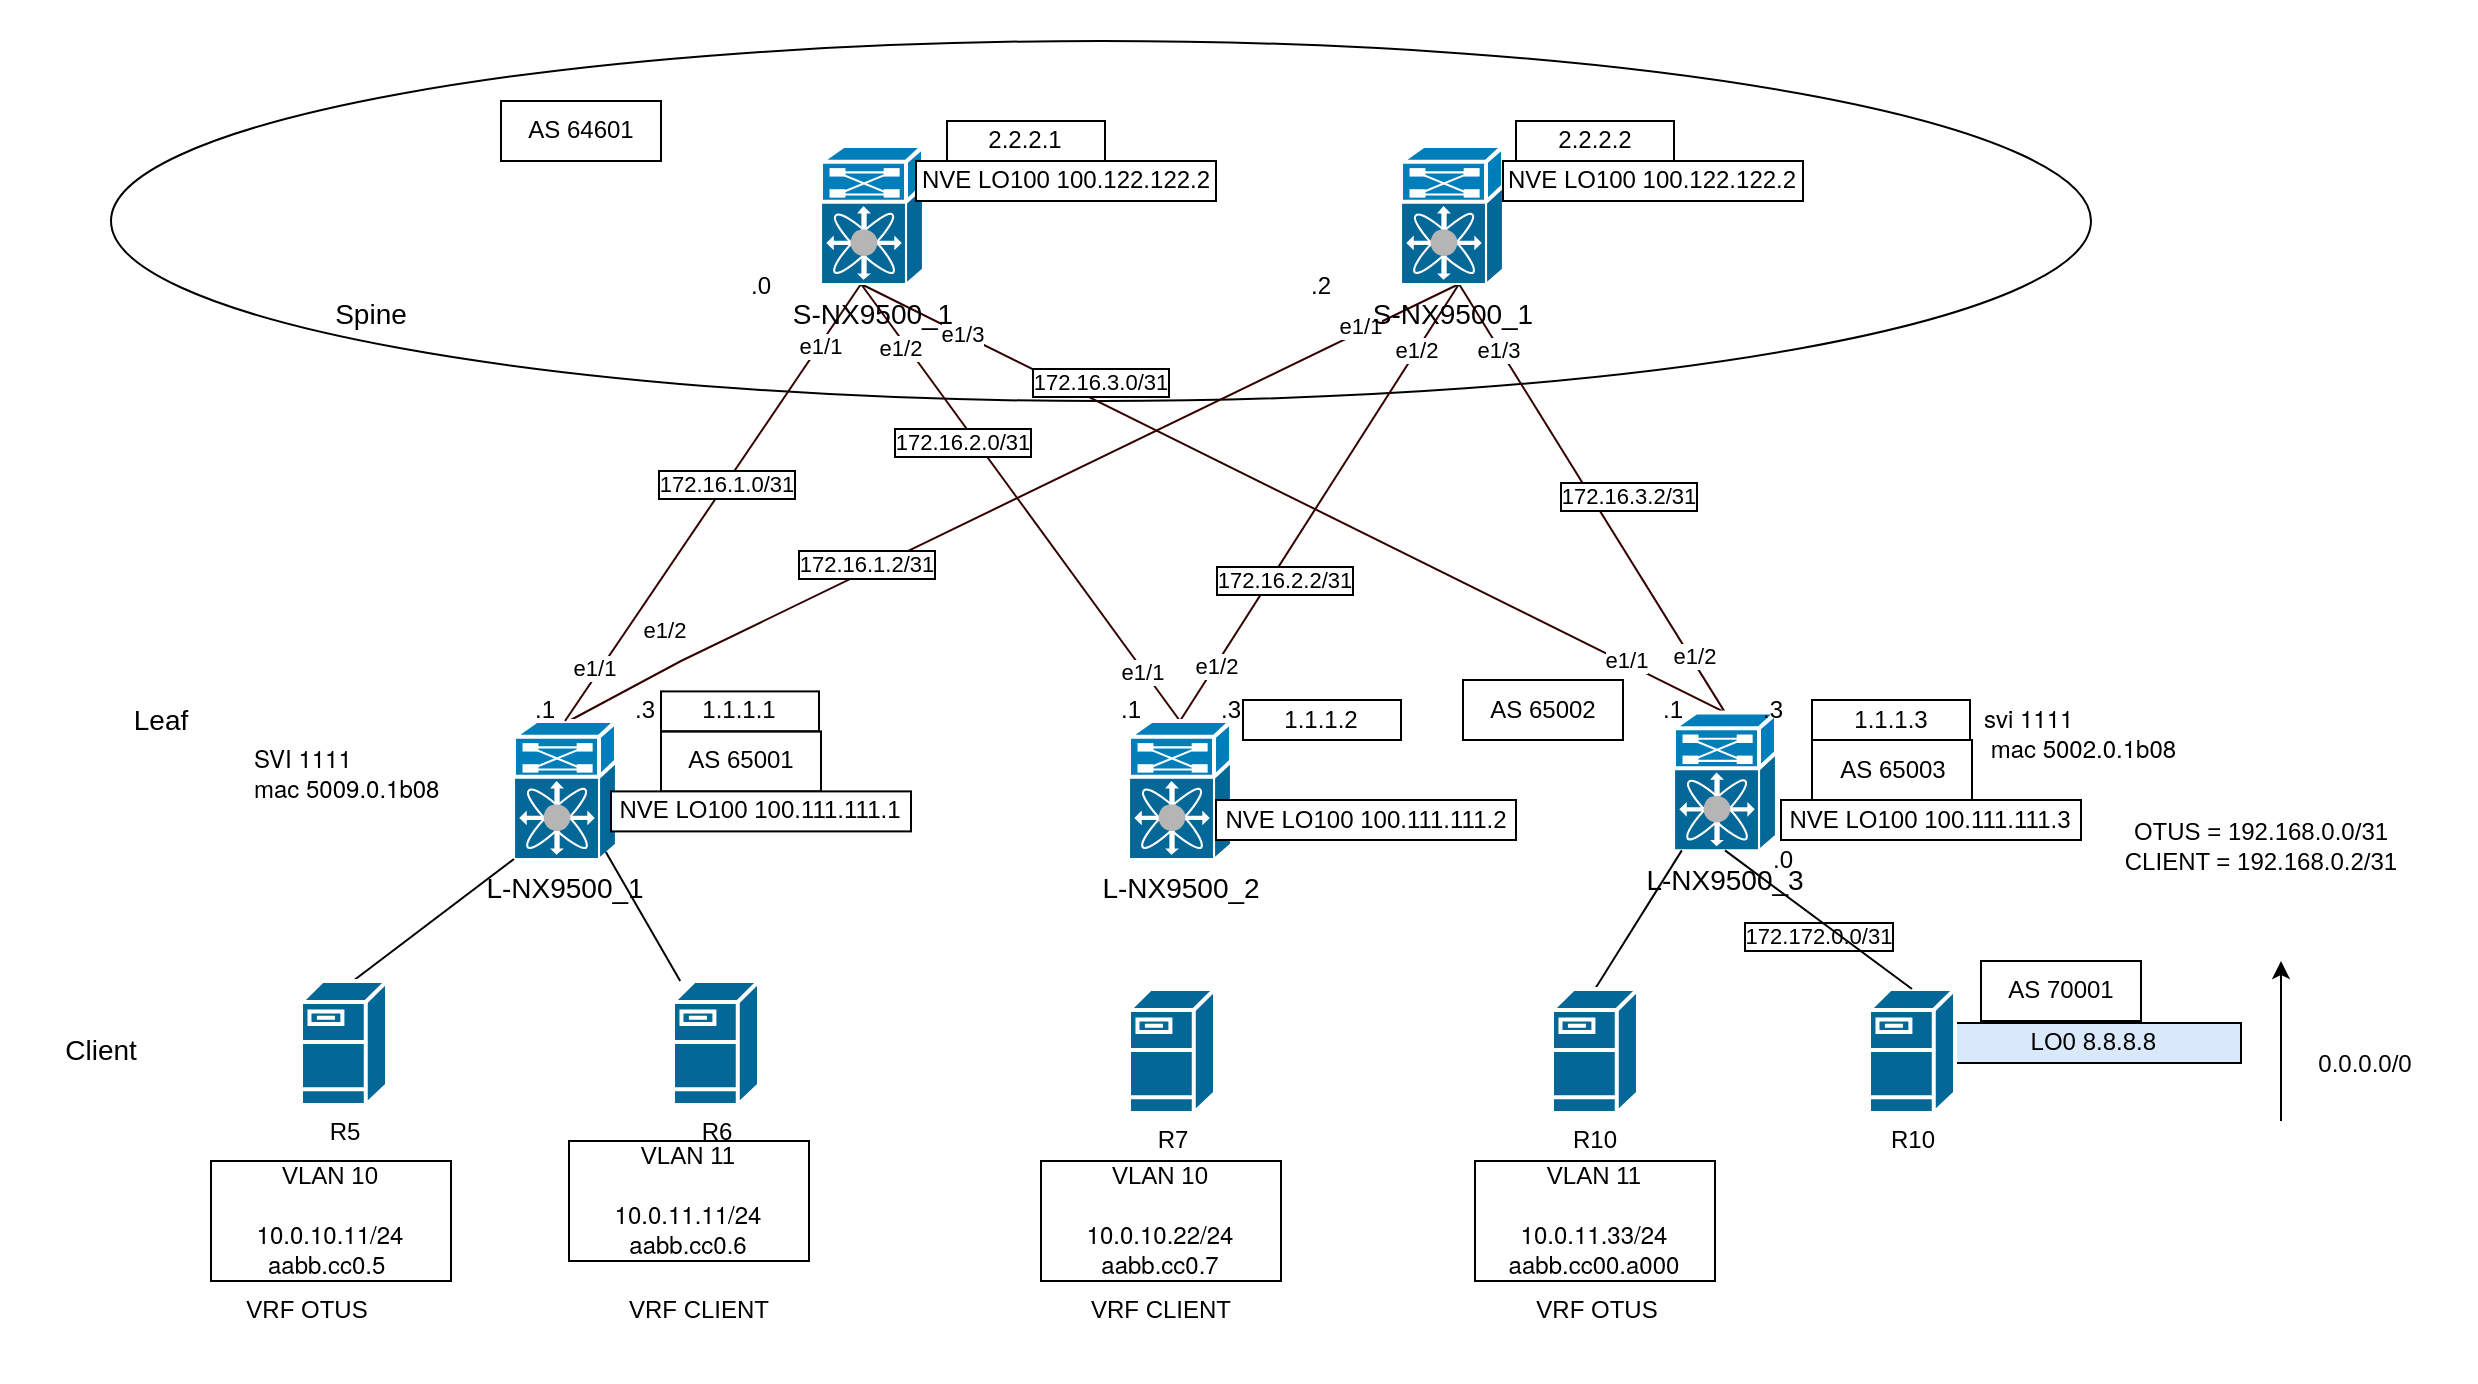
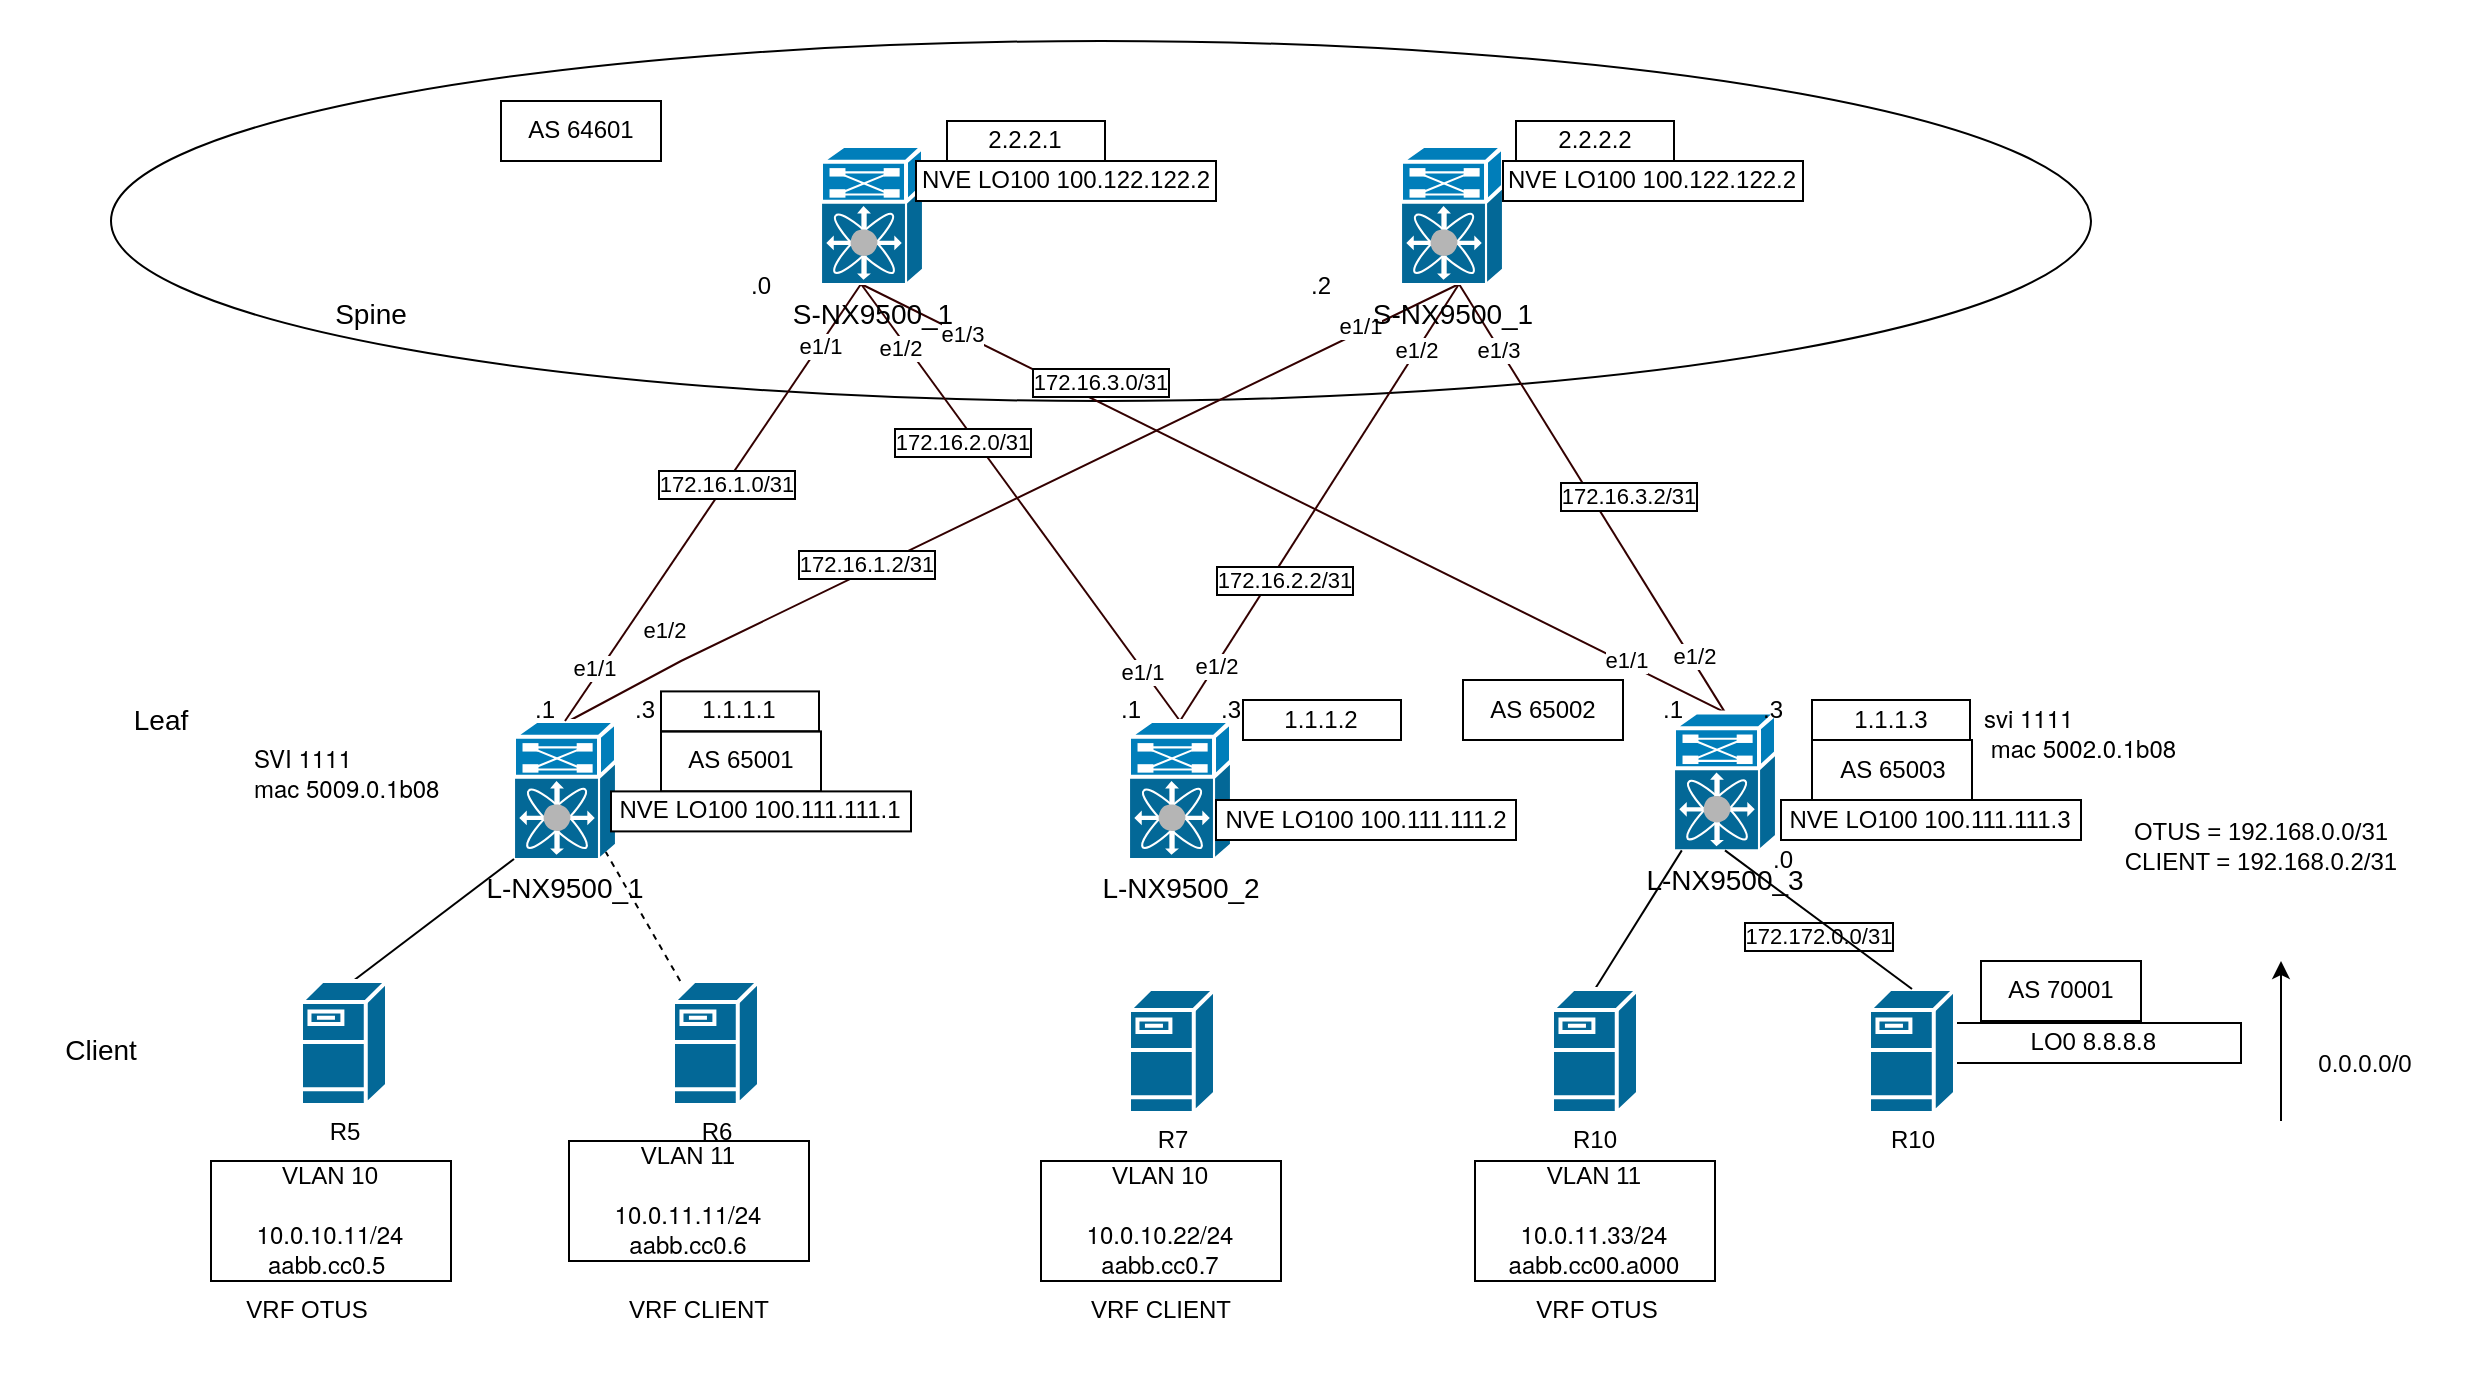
(643, 917) -> (643, 917)
(2091, 1043) -> (2091, 1043)
